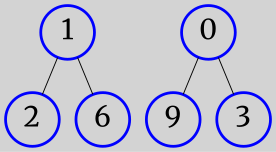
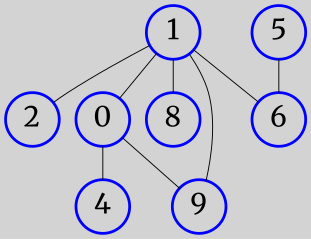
none -> (279, 32)
none -> (138, 76)
none -> (212, 115)
none -> (173, 119)
(244, 119) -> (103, 207)
